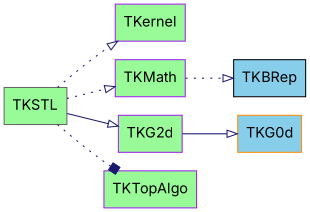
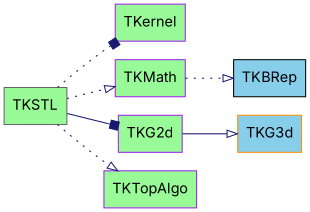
(83, 67) -> (83, 67)
(88, 119) -> (88, 119)
(270, 134) -> (270, 134)
(83, 145) -> (83, 145)
